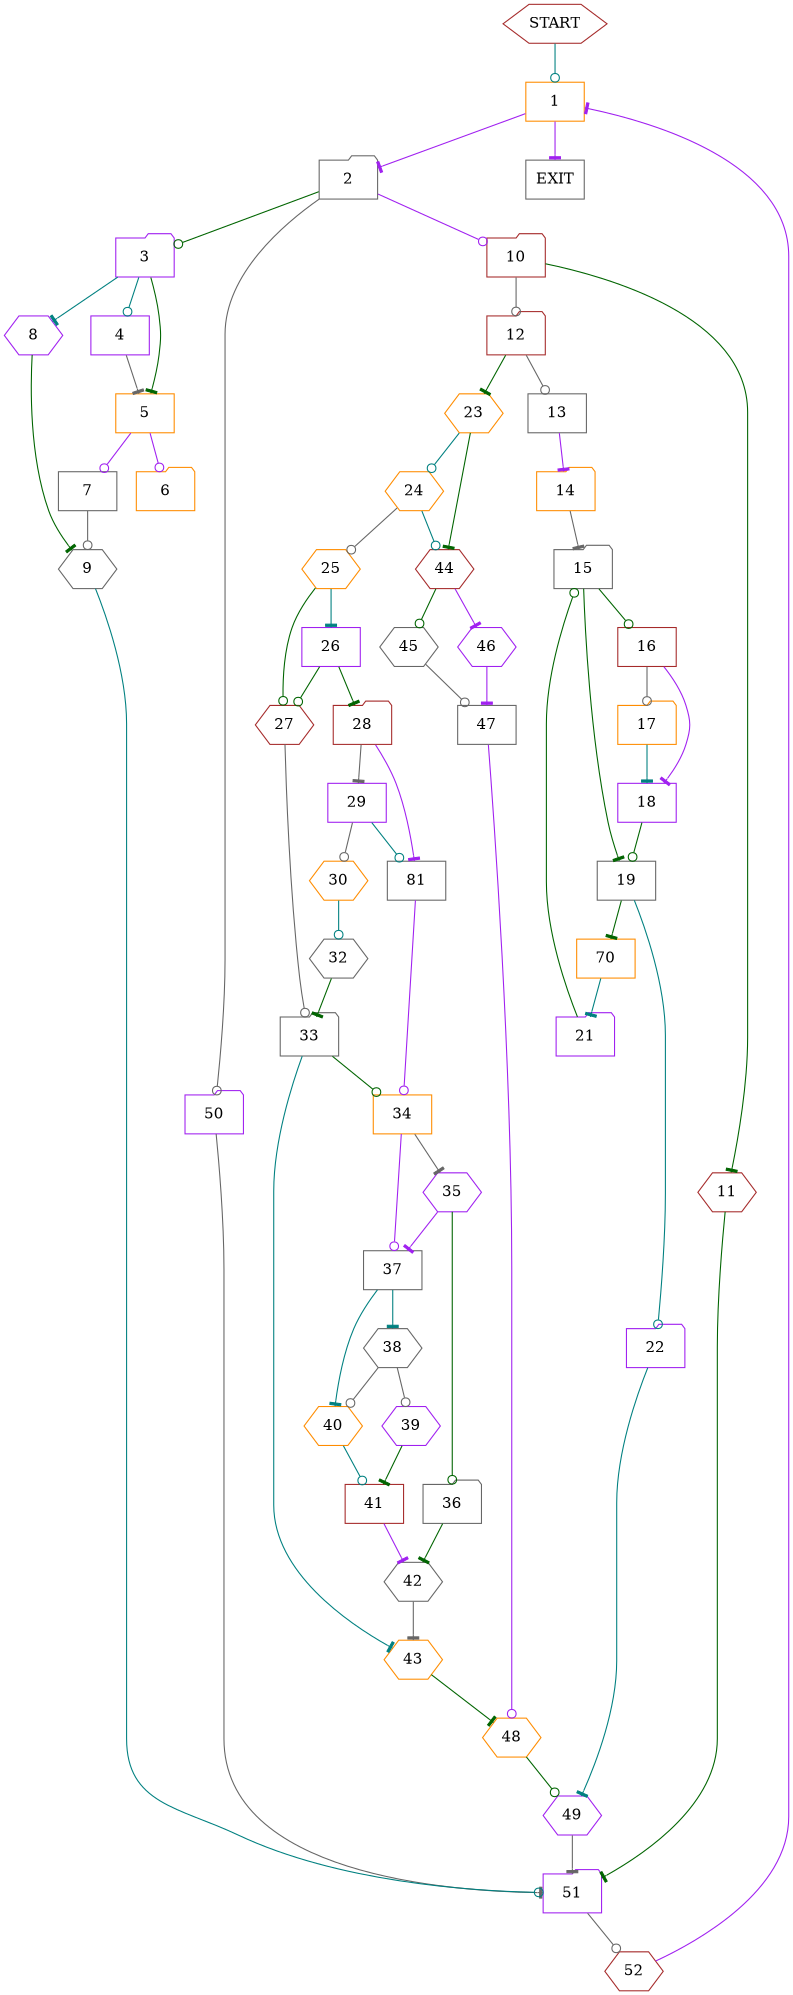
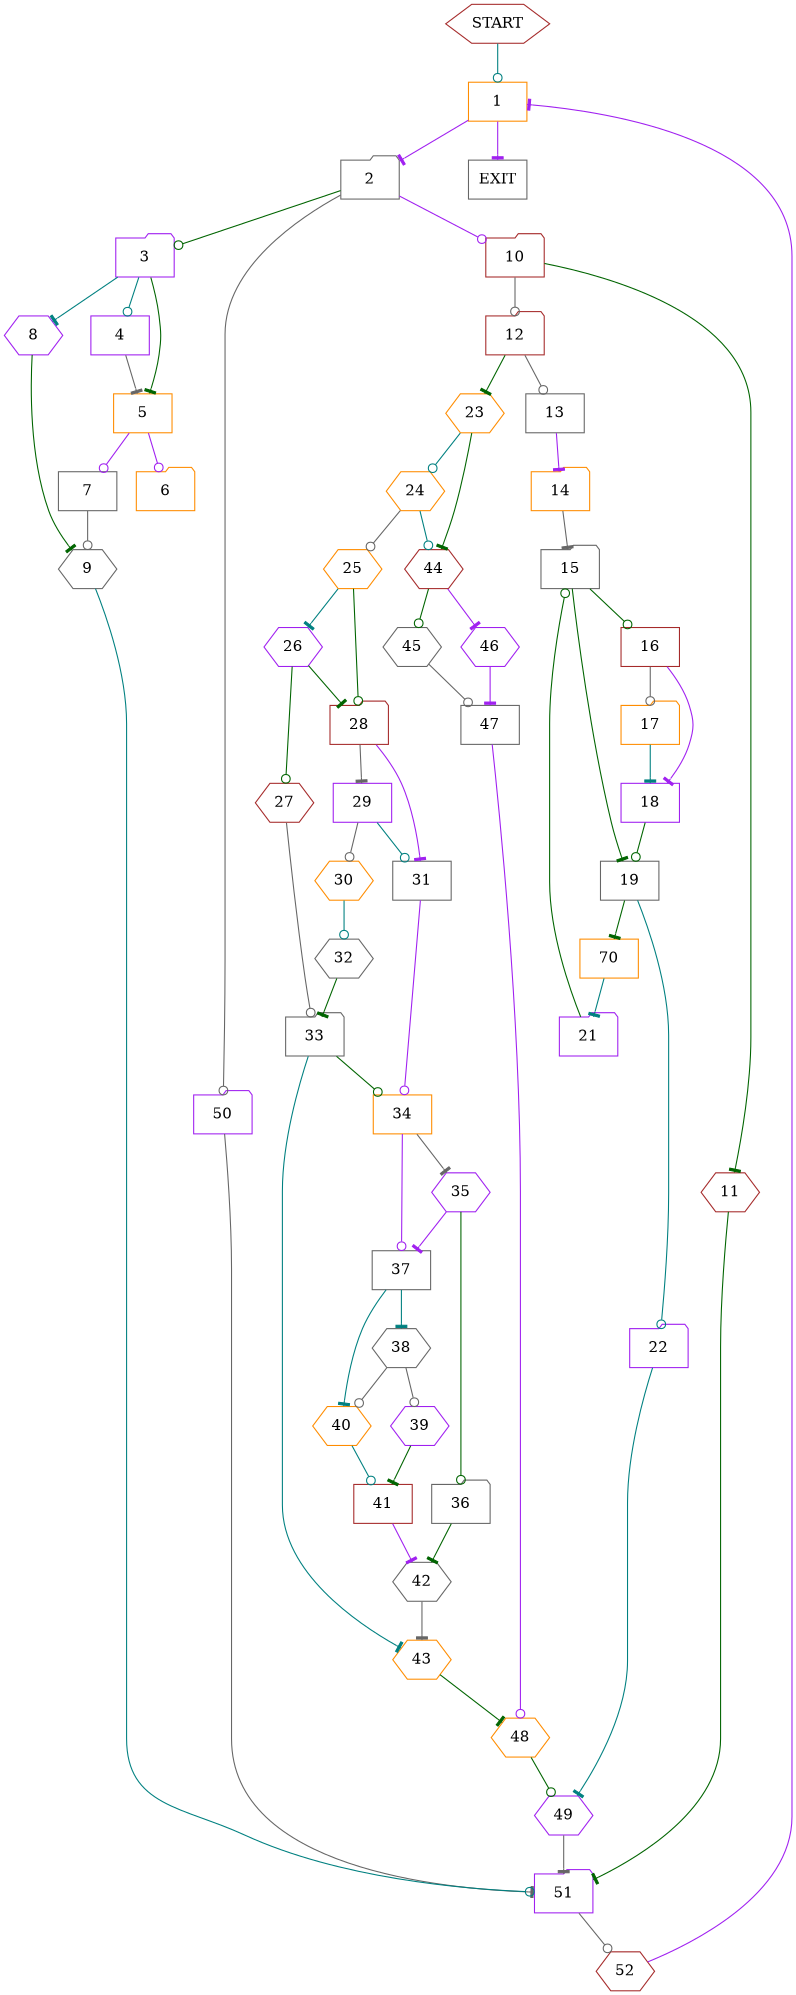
(289, 639) -> (356, 642)
(331, 647) -> (293, 647)
(417, 881) -> (422, 881)
